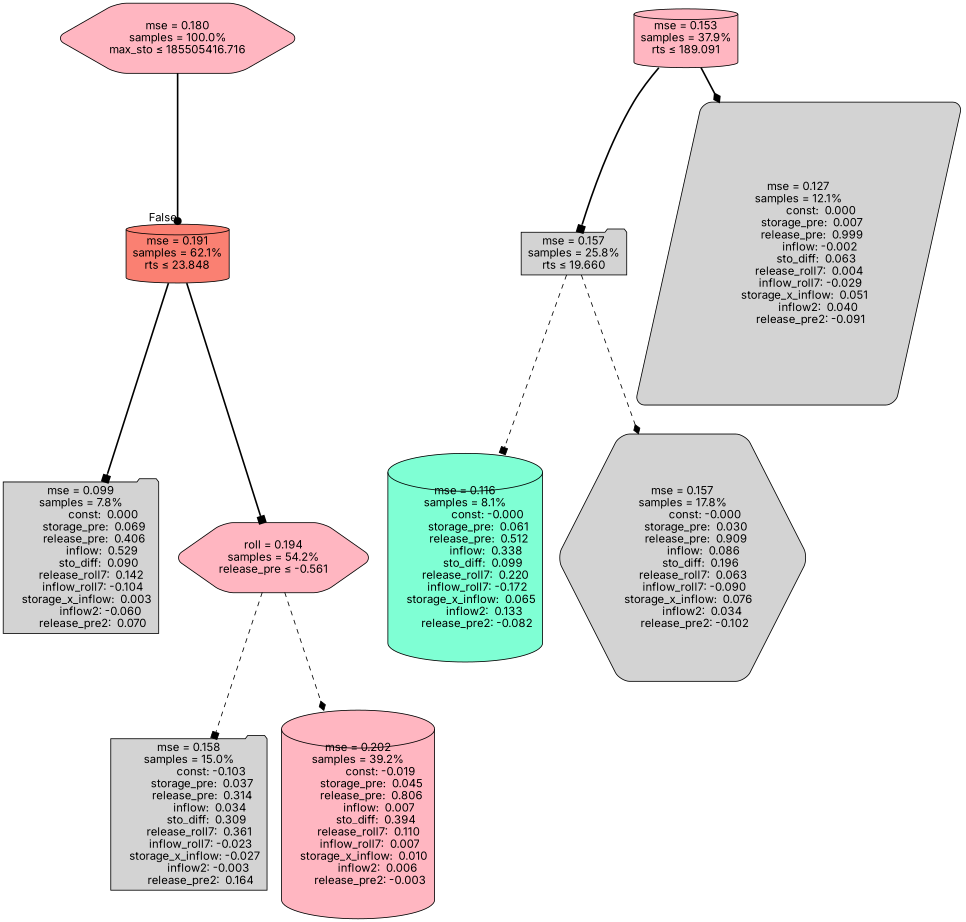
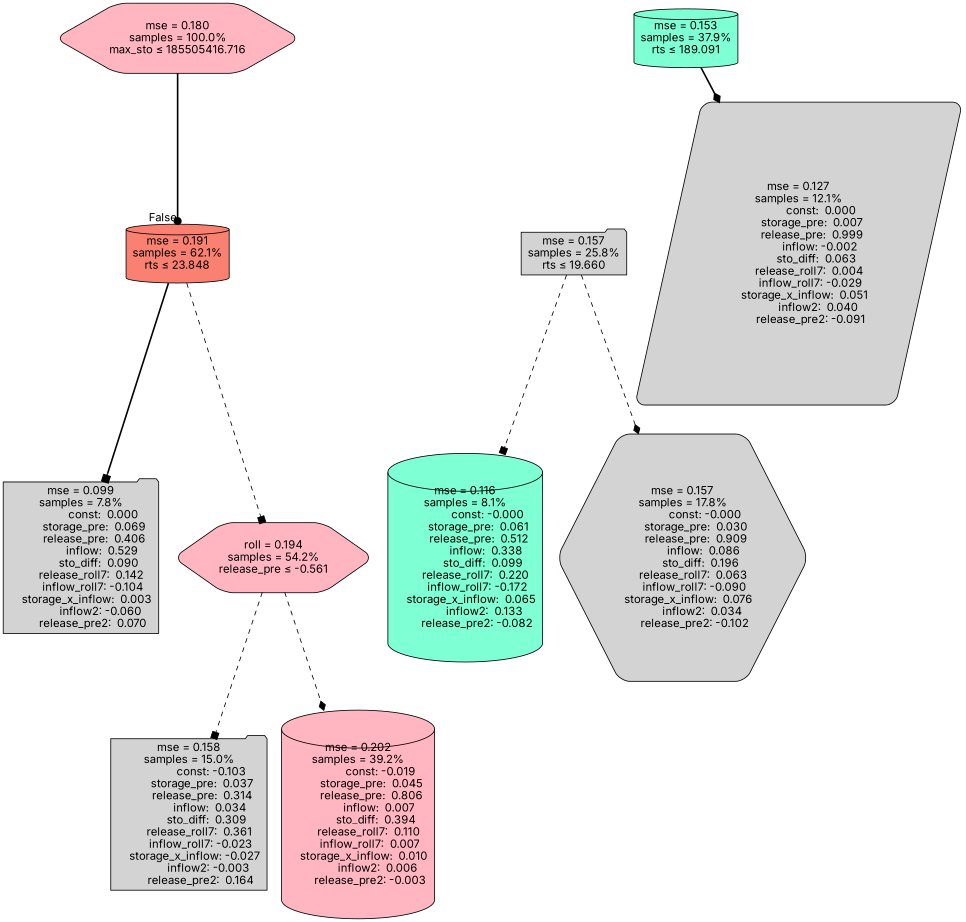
(686, 38) -> (686, 38)
(613, 142) -> none
(223, 399) -> (223, 399)
